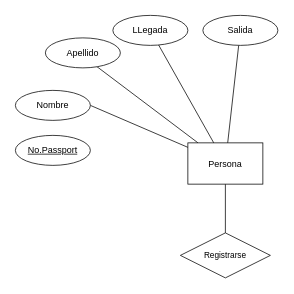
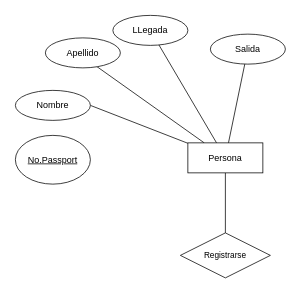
(240, 30) -> (248, 49)
(53, 150) -> (53, 160)
(225, 164) -> (225, 158)
